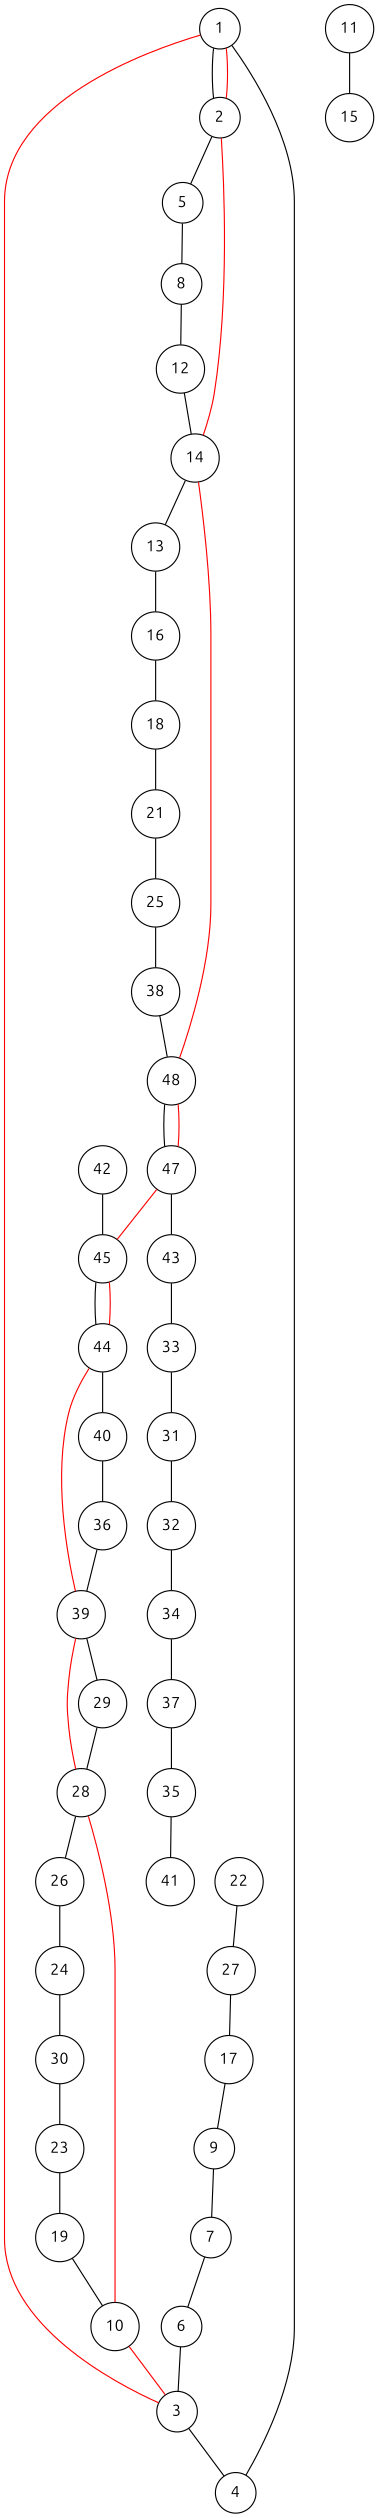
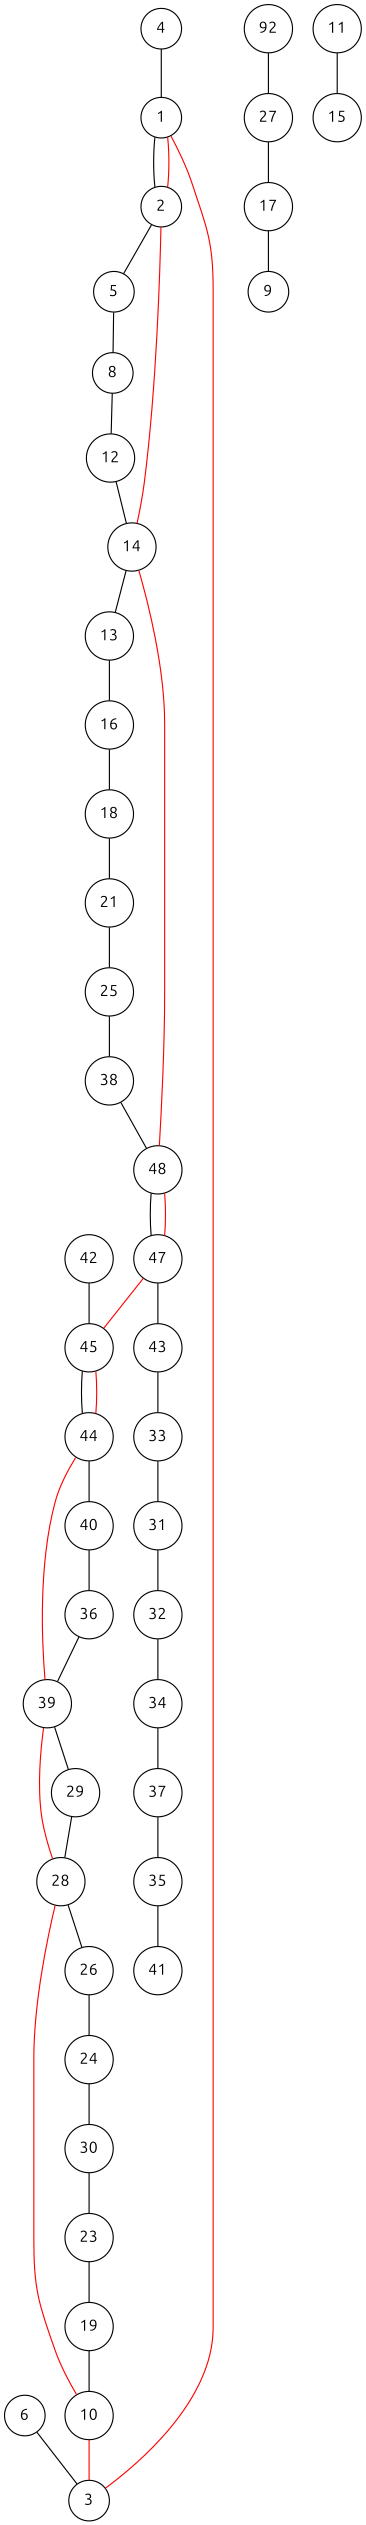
(239, 1882) -> (268, 29)
(211, 2238) -> none
(206, 2452) -> none
